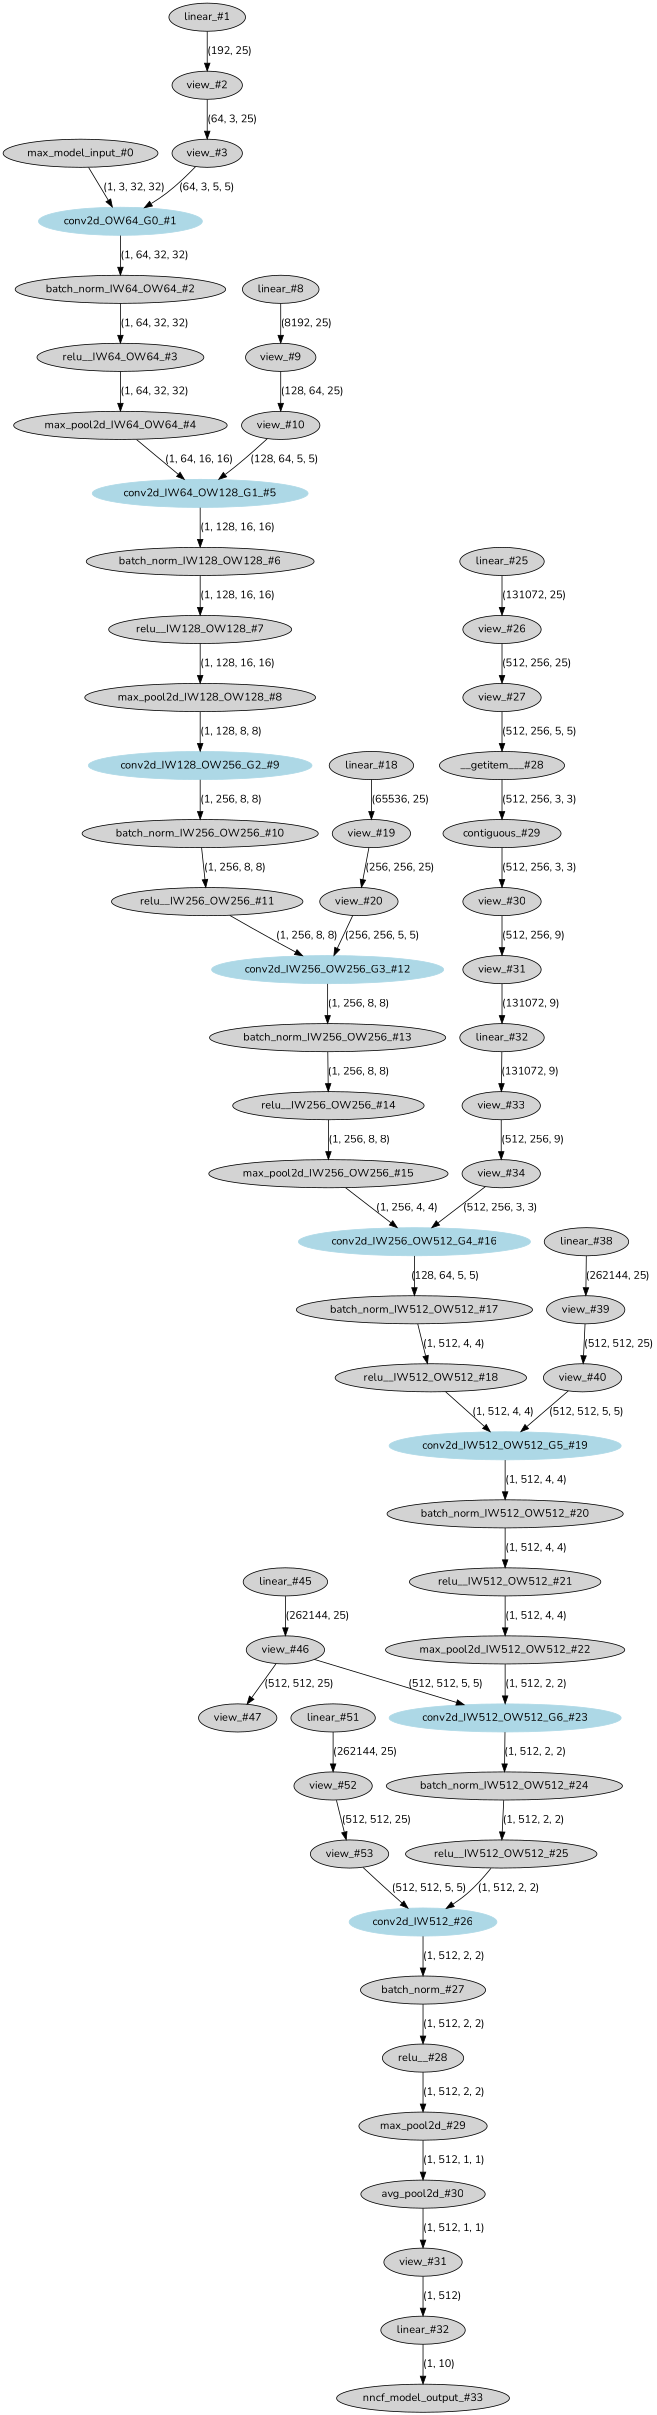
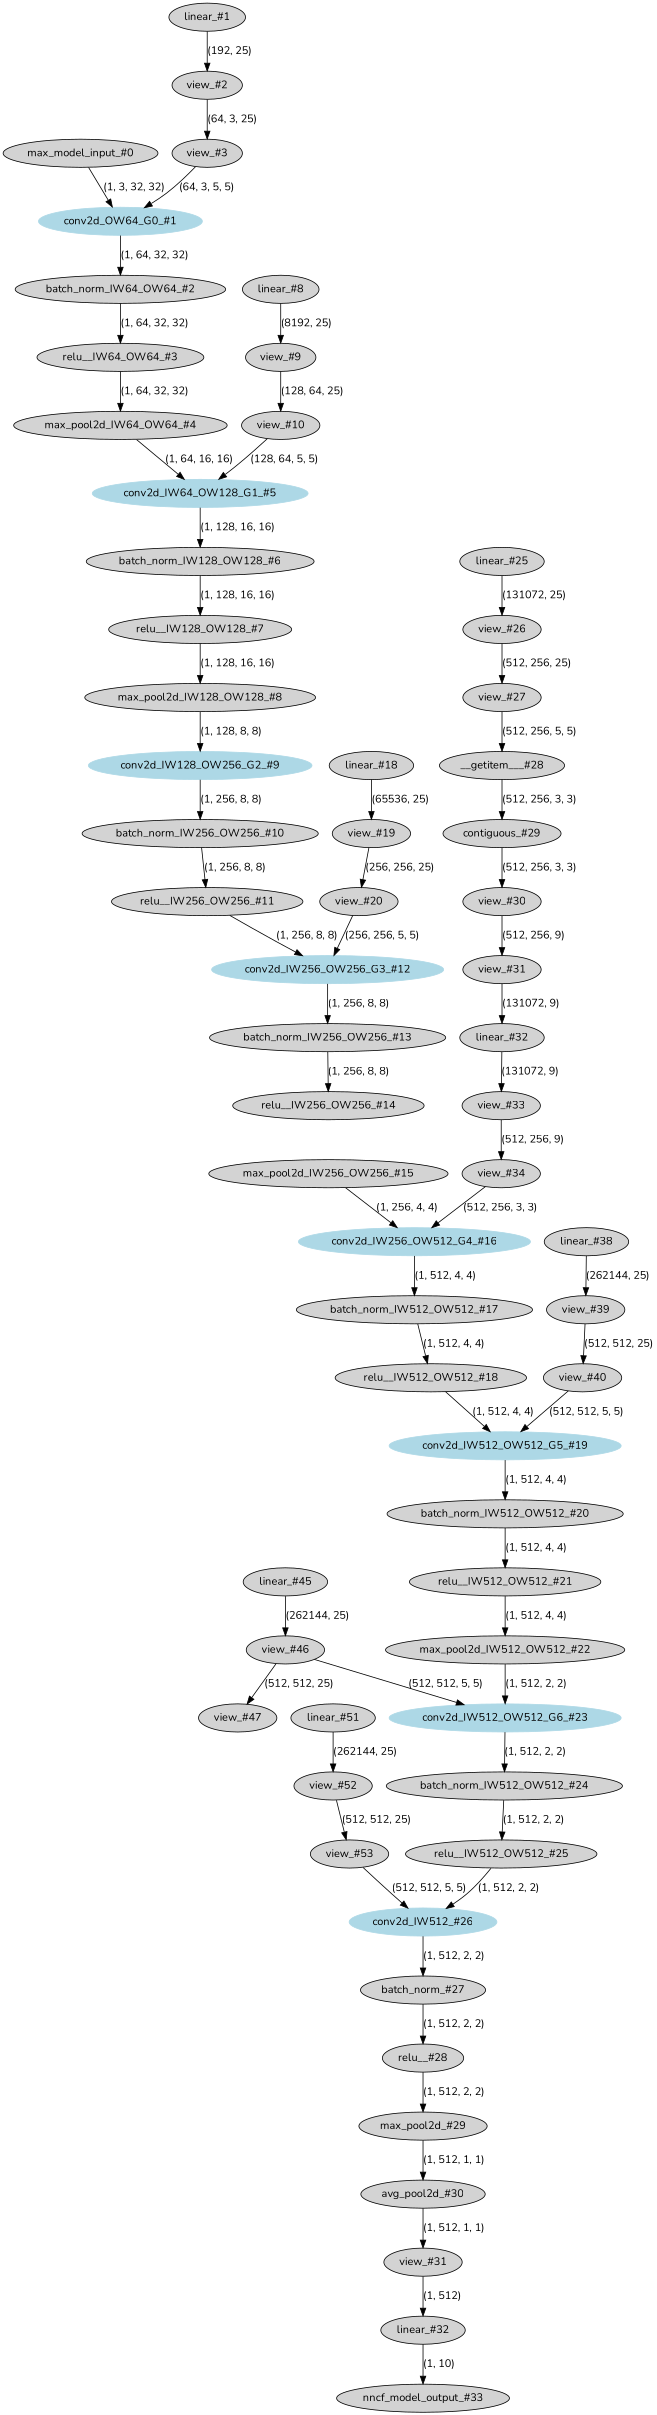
(328, 1136) -> none
(445, 1276) -> (445, 1276)
